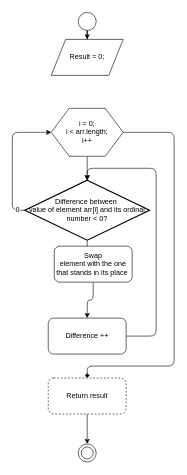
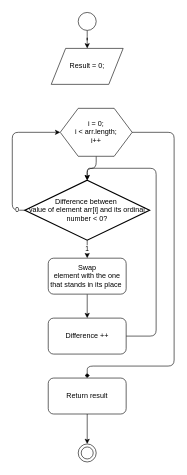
(87, 57) -> (87, 66)
(87, 132) -> (96, 132)
(93, 264) -> (87, 276)
(87, 396) -> (87, 396)
